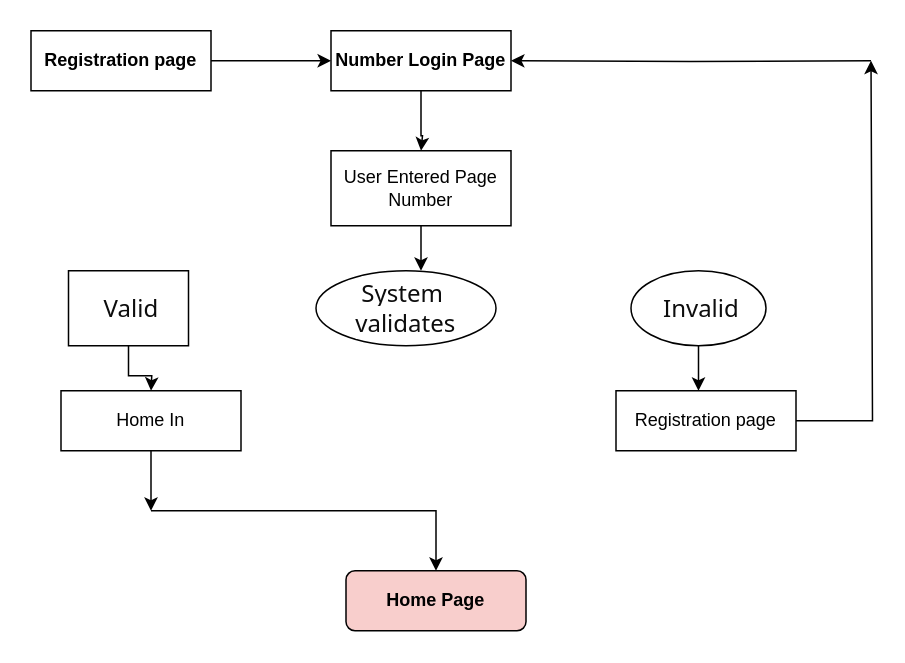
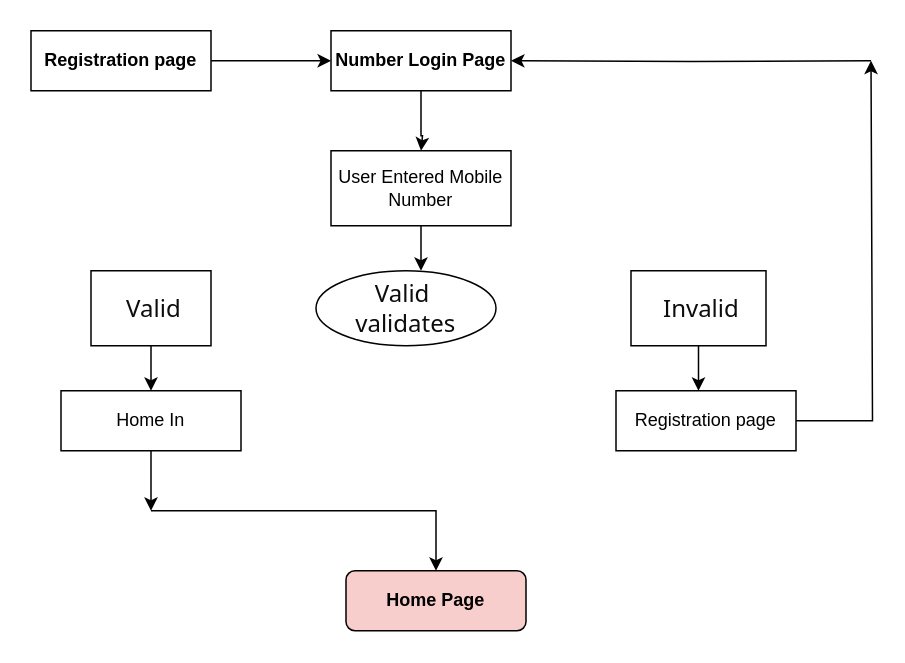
(421, 188) -> (421, 188)
(128, 308) -> (151, 308)
(406, 308) -> (406, 308)
(698, 308) -> (698, 308)
